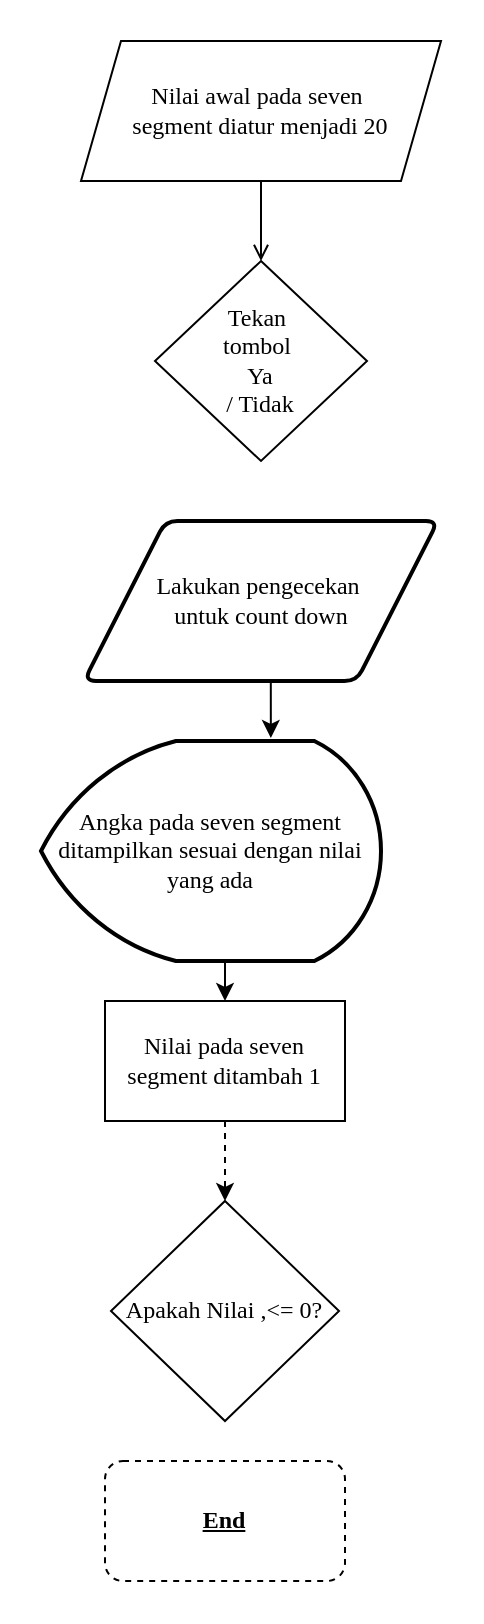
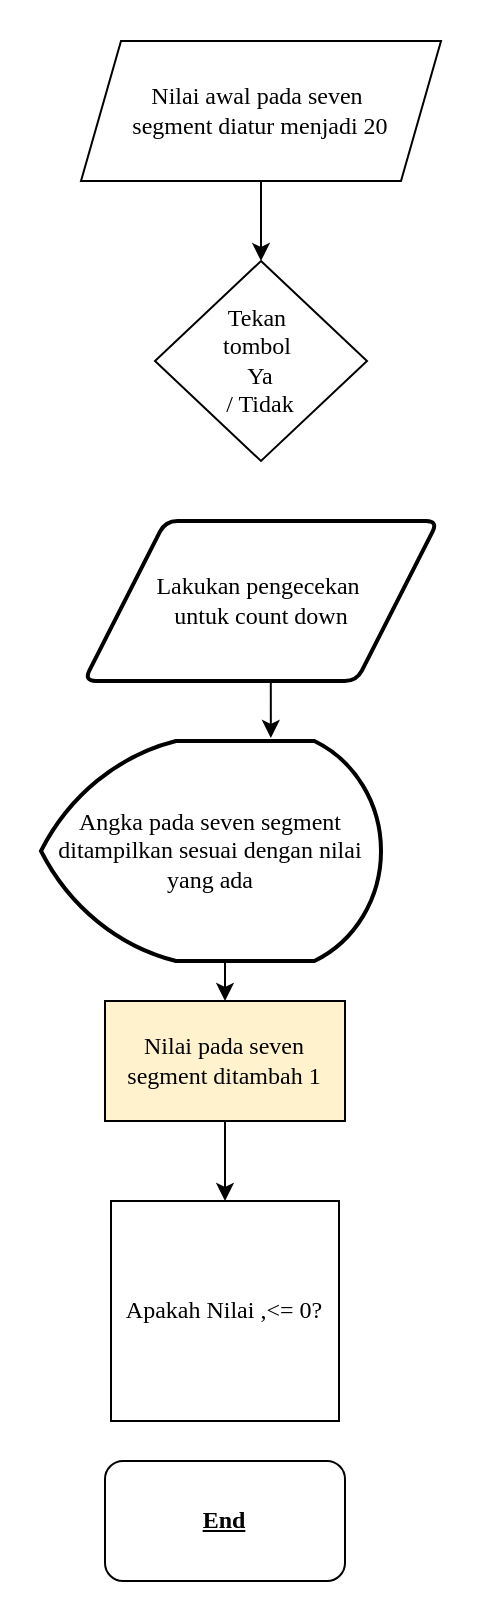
(261, 249) -> (261, 246)
(225, 1061) -> (225, 1061)
(225, 1153) -> (225, 1153)
(225, 1311) -> (225, 1311)
(225, 1521) -> (225, 1521)
